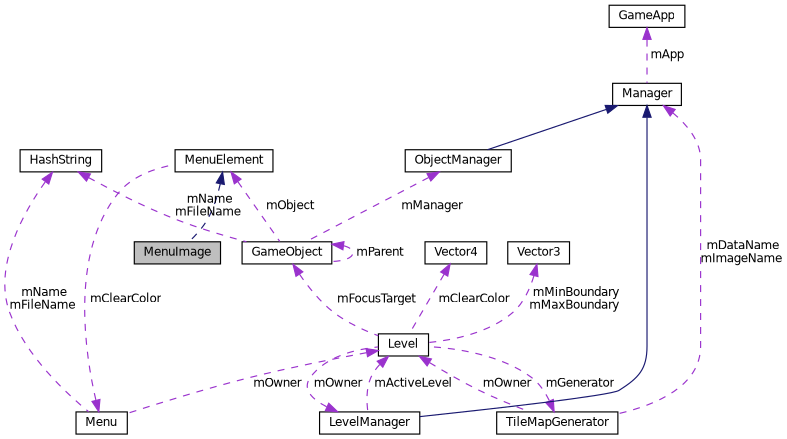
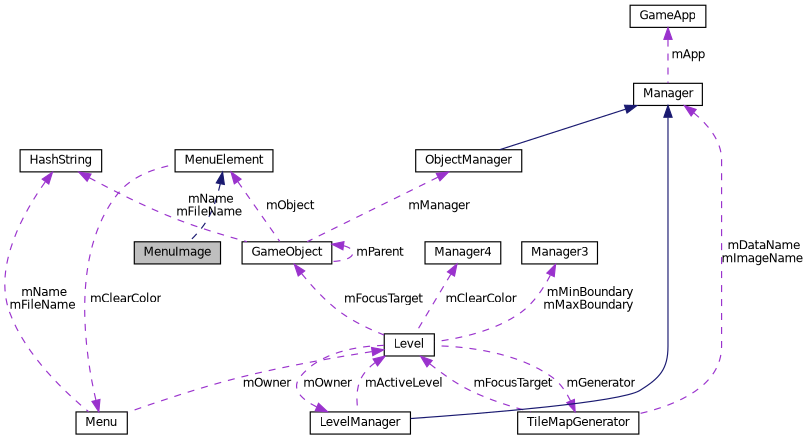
(456, 253) -> (463, 253)
(539, 253) -> (560, 253)
(505, 384) -> (511, 384)
